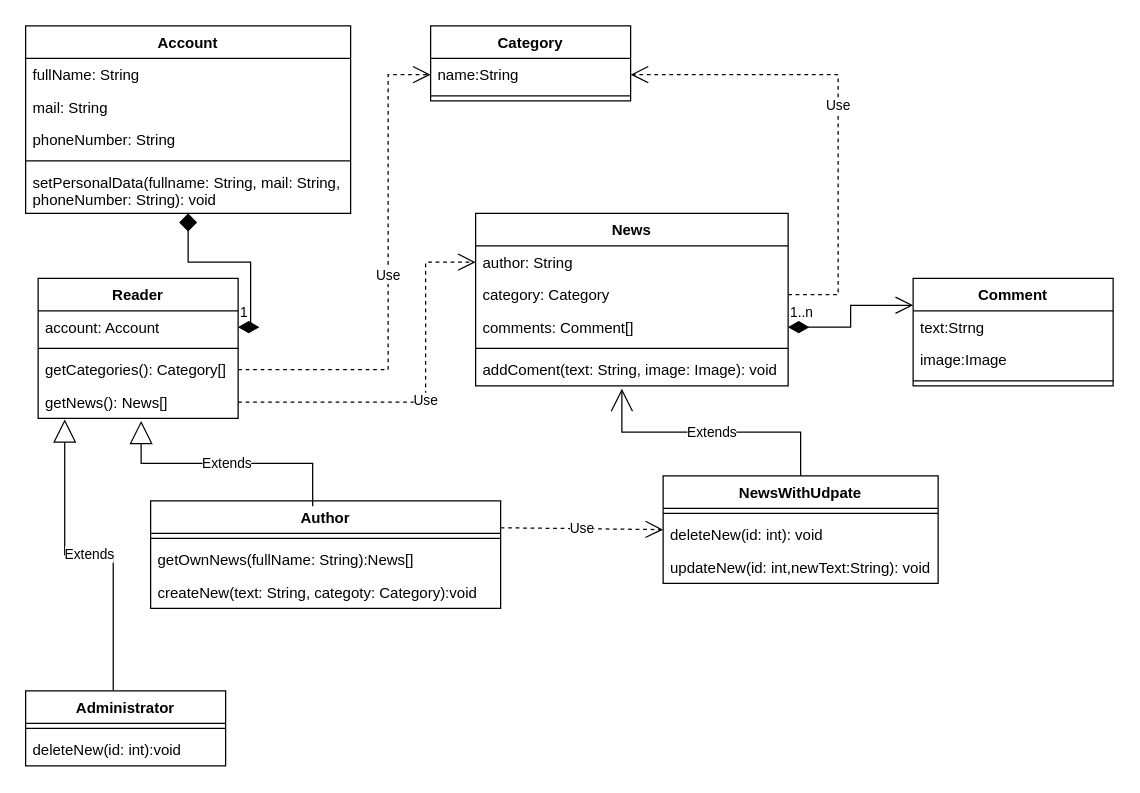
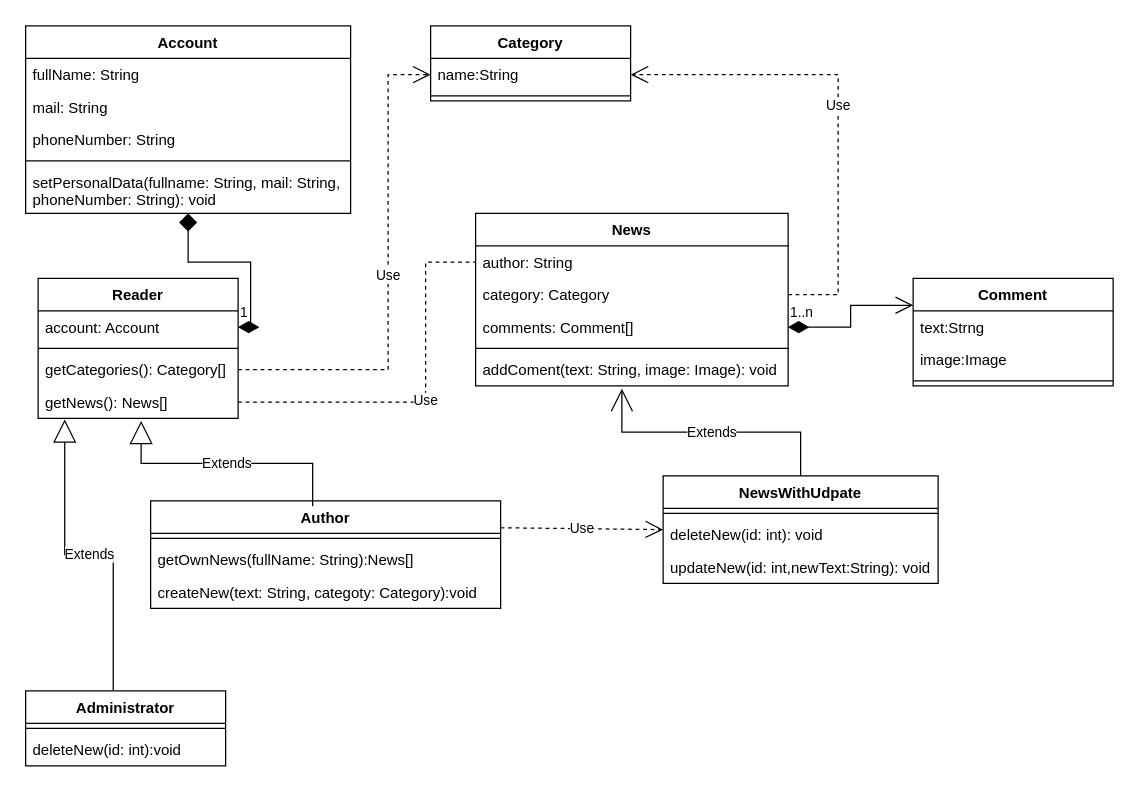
(469, 262) -> (469, 262)
